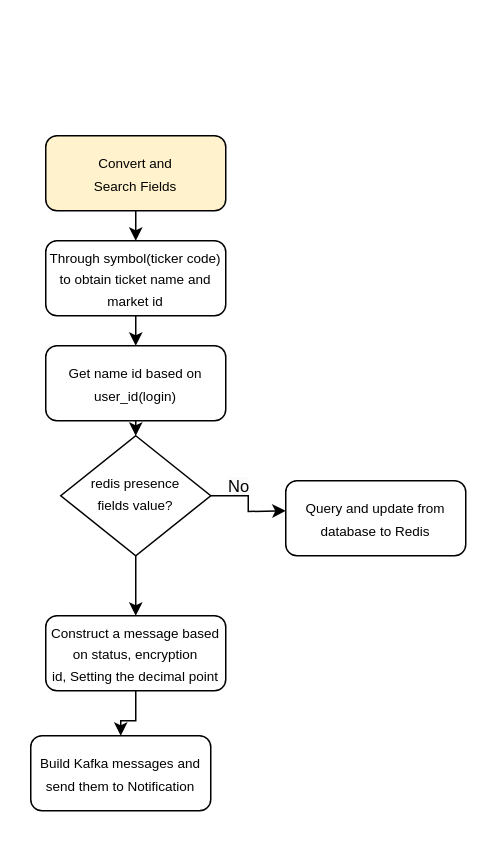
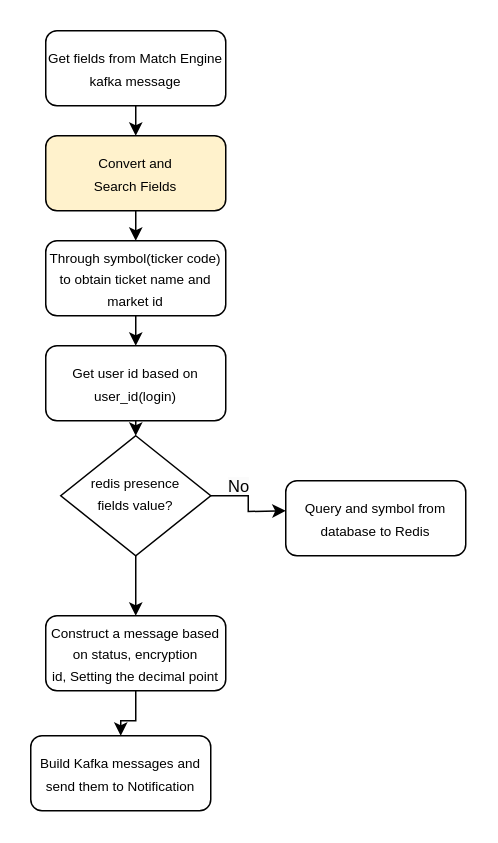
none -> (136, 68)
none -> (136, 116)
(136, 383) -> (136, 383)
(376, 518) -> (376, 518)
